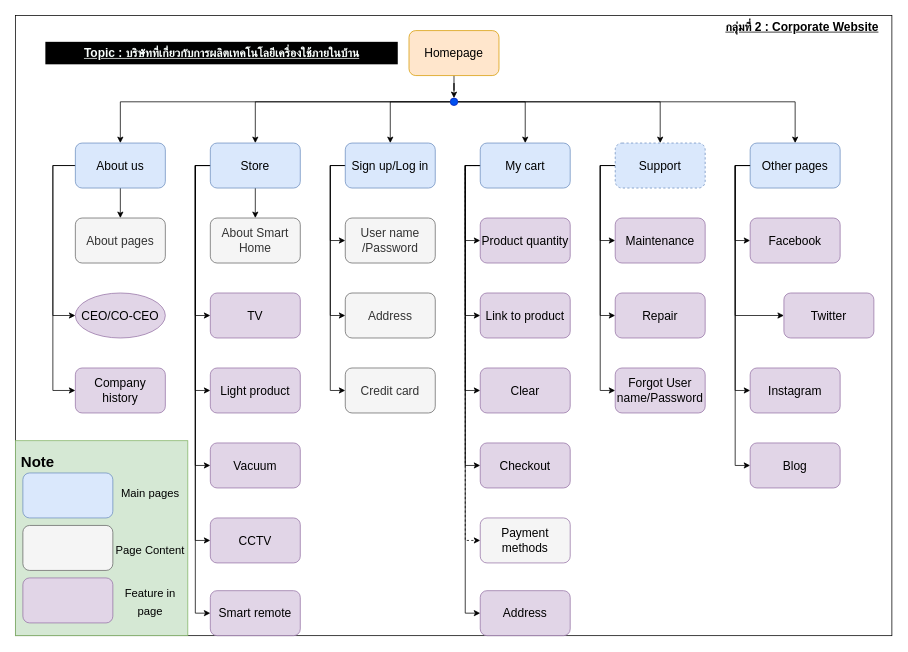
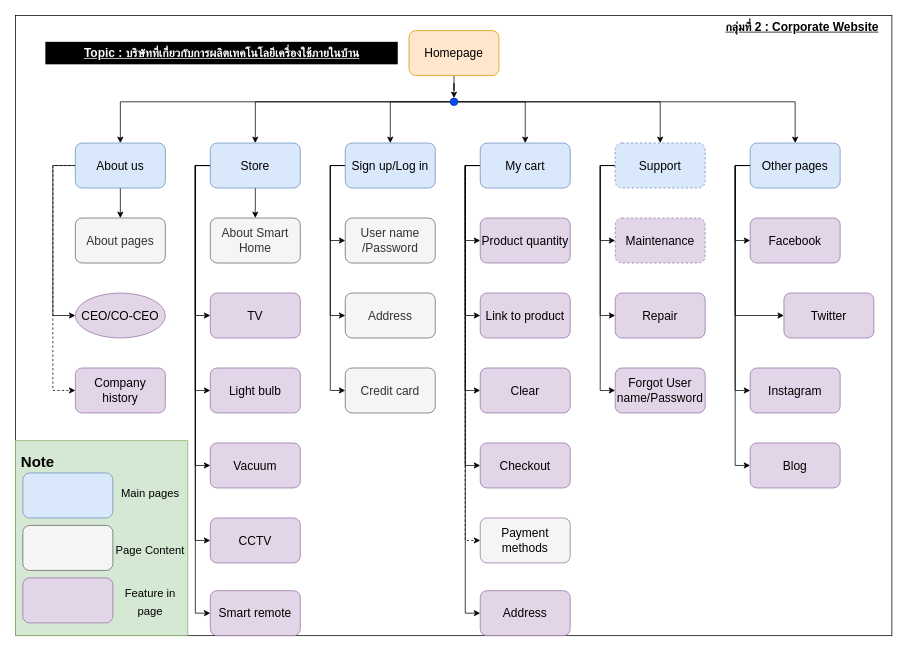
(660, 240) -> (660, 240)
(53, 362) -> (53, 362)
(255, 390) -> (255, 390)
